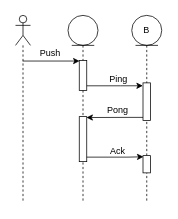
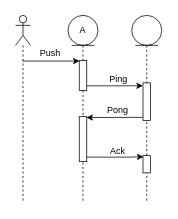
none -> (83, 30)
(147, 30) -> none
